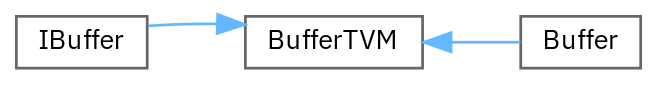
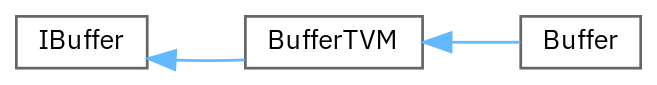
(183, 24) -> (210, 61)
